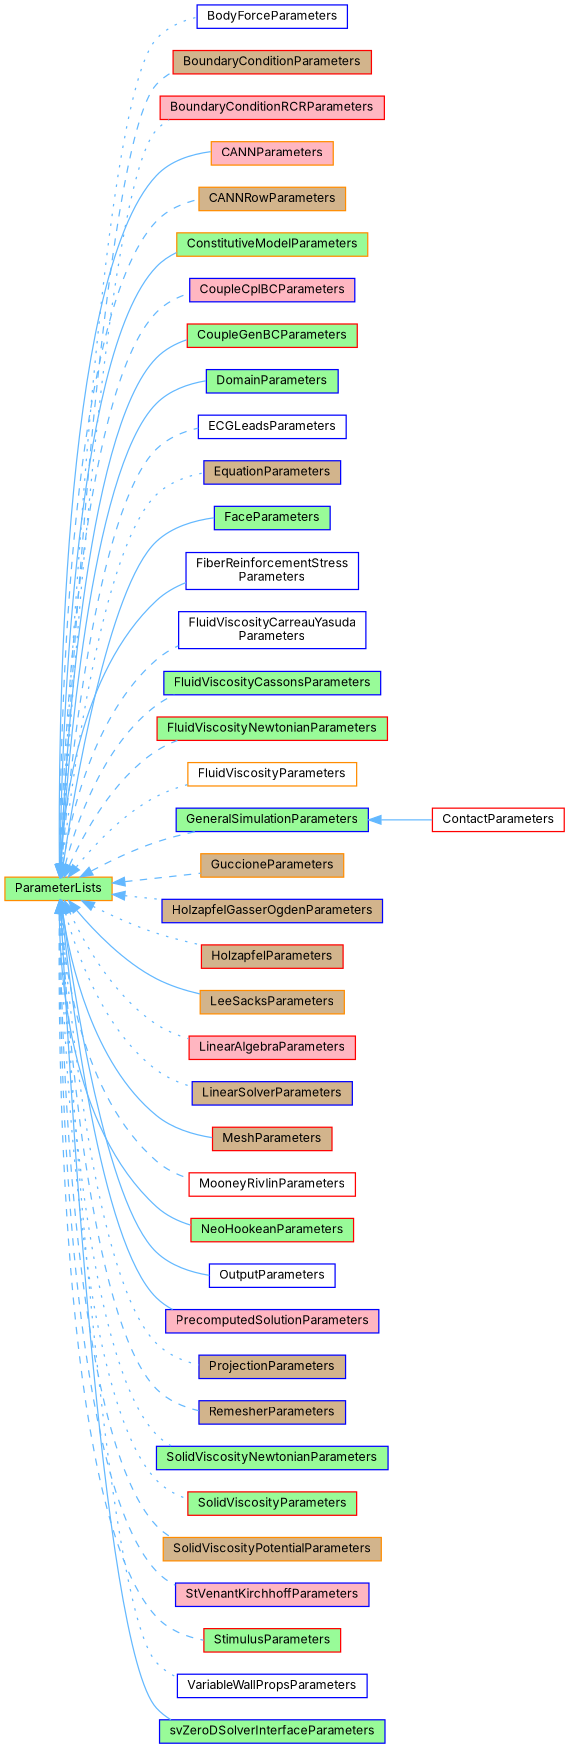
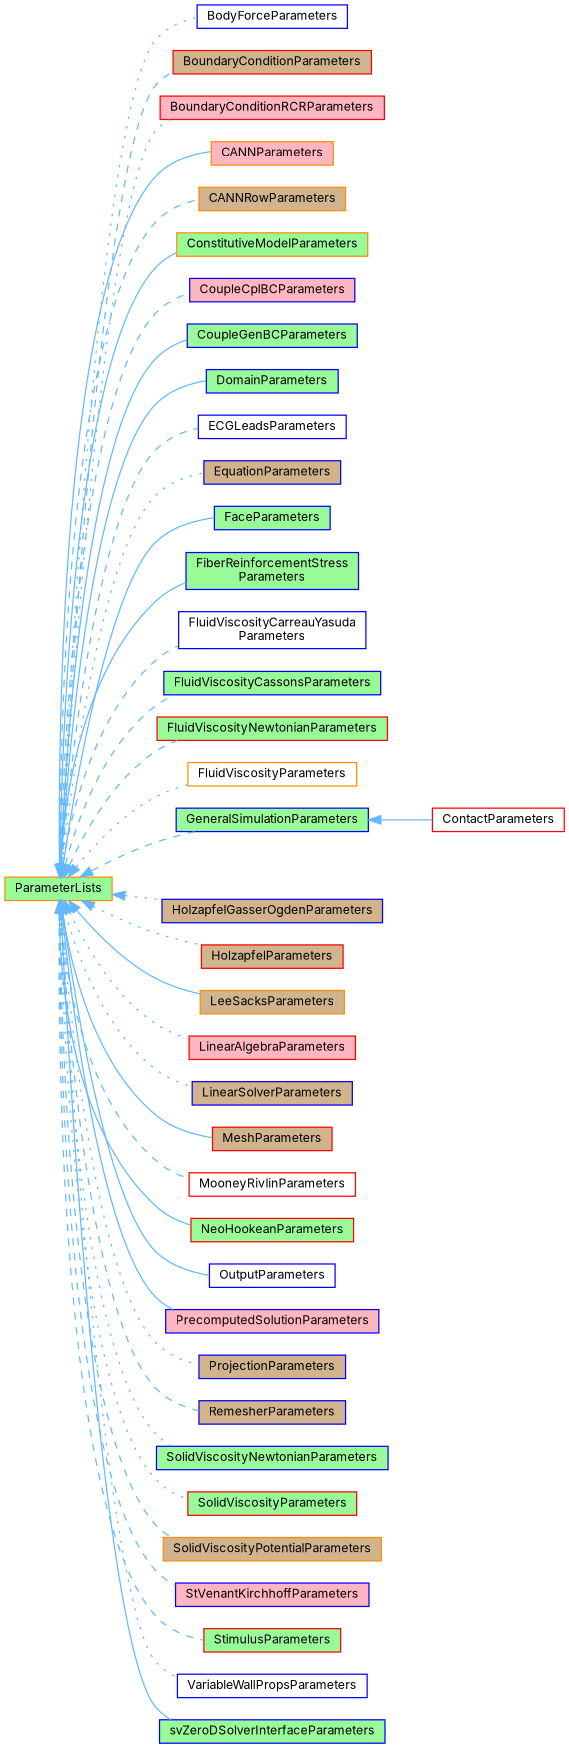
(272, 336) -> (272, 336)
(272, 571) -> (272, 571)
(272, 865) -> none
